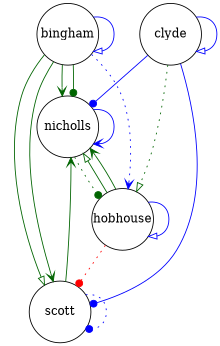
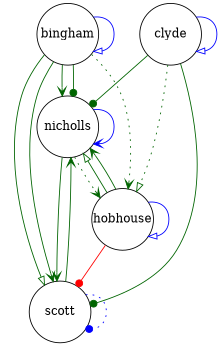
(122, 78) -> (122, 78)
(126, 112) -> (126, 112)
(84, 174) -> (84, 174)
(193, 206) -> (193, 206)
none -> (58, 215)
(93, 263) -> (93, 263)
